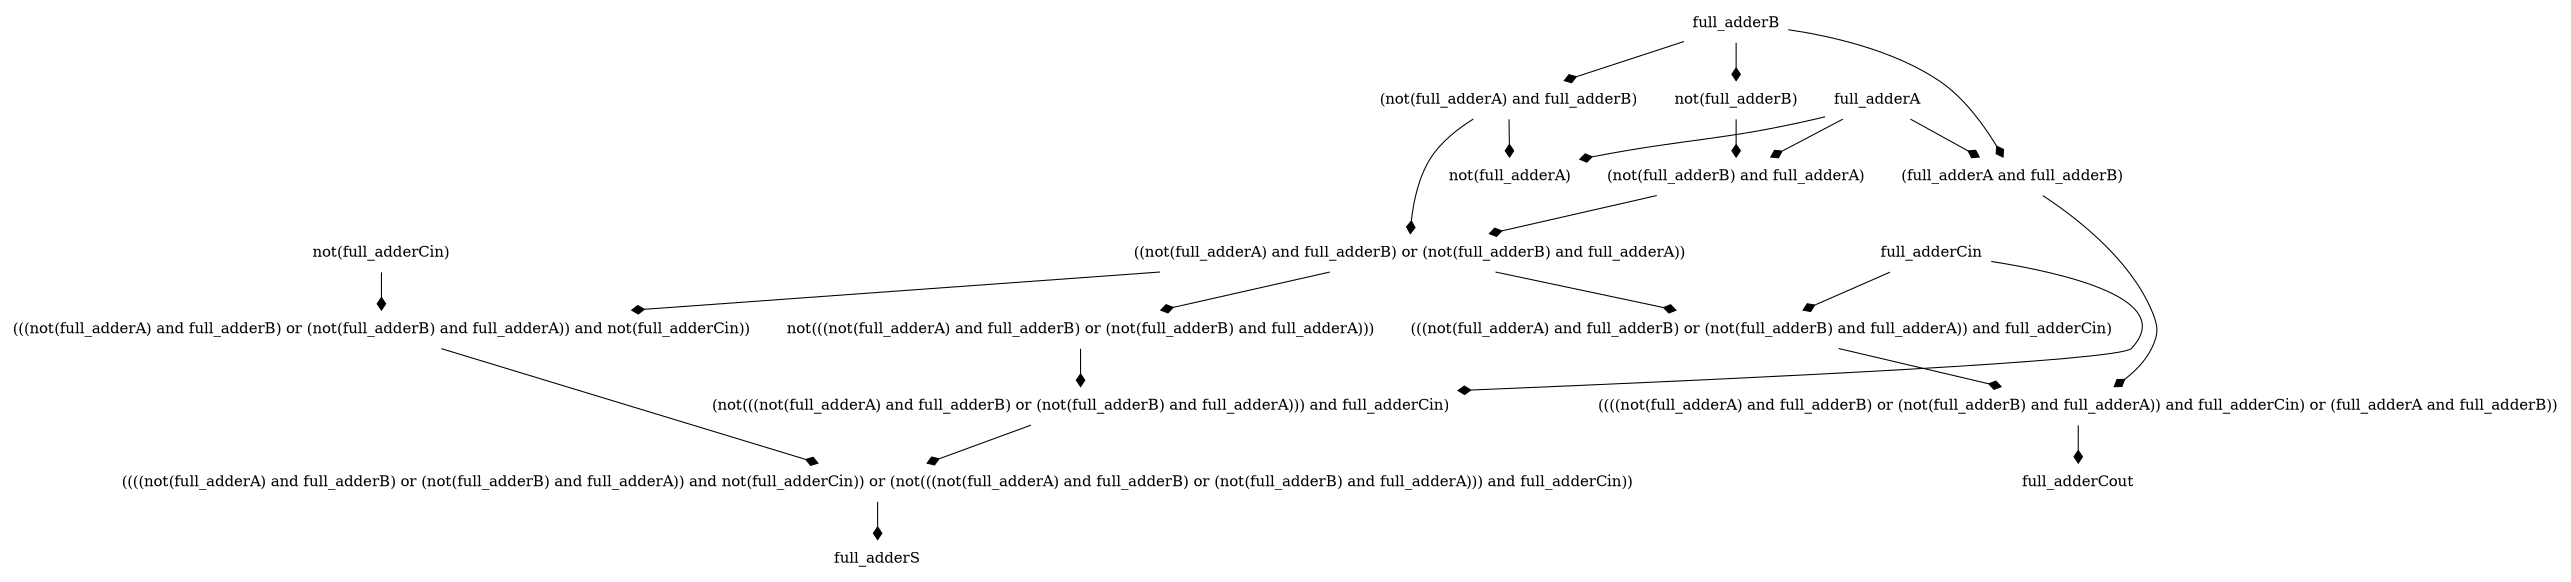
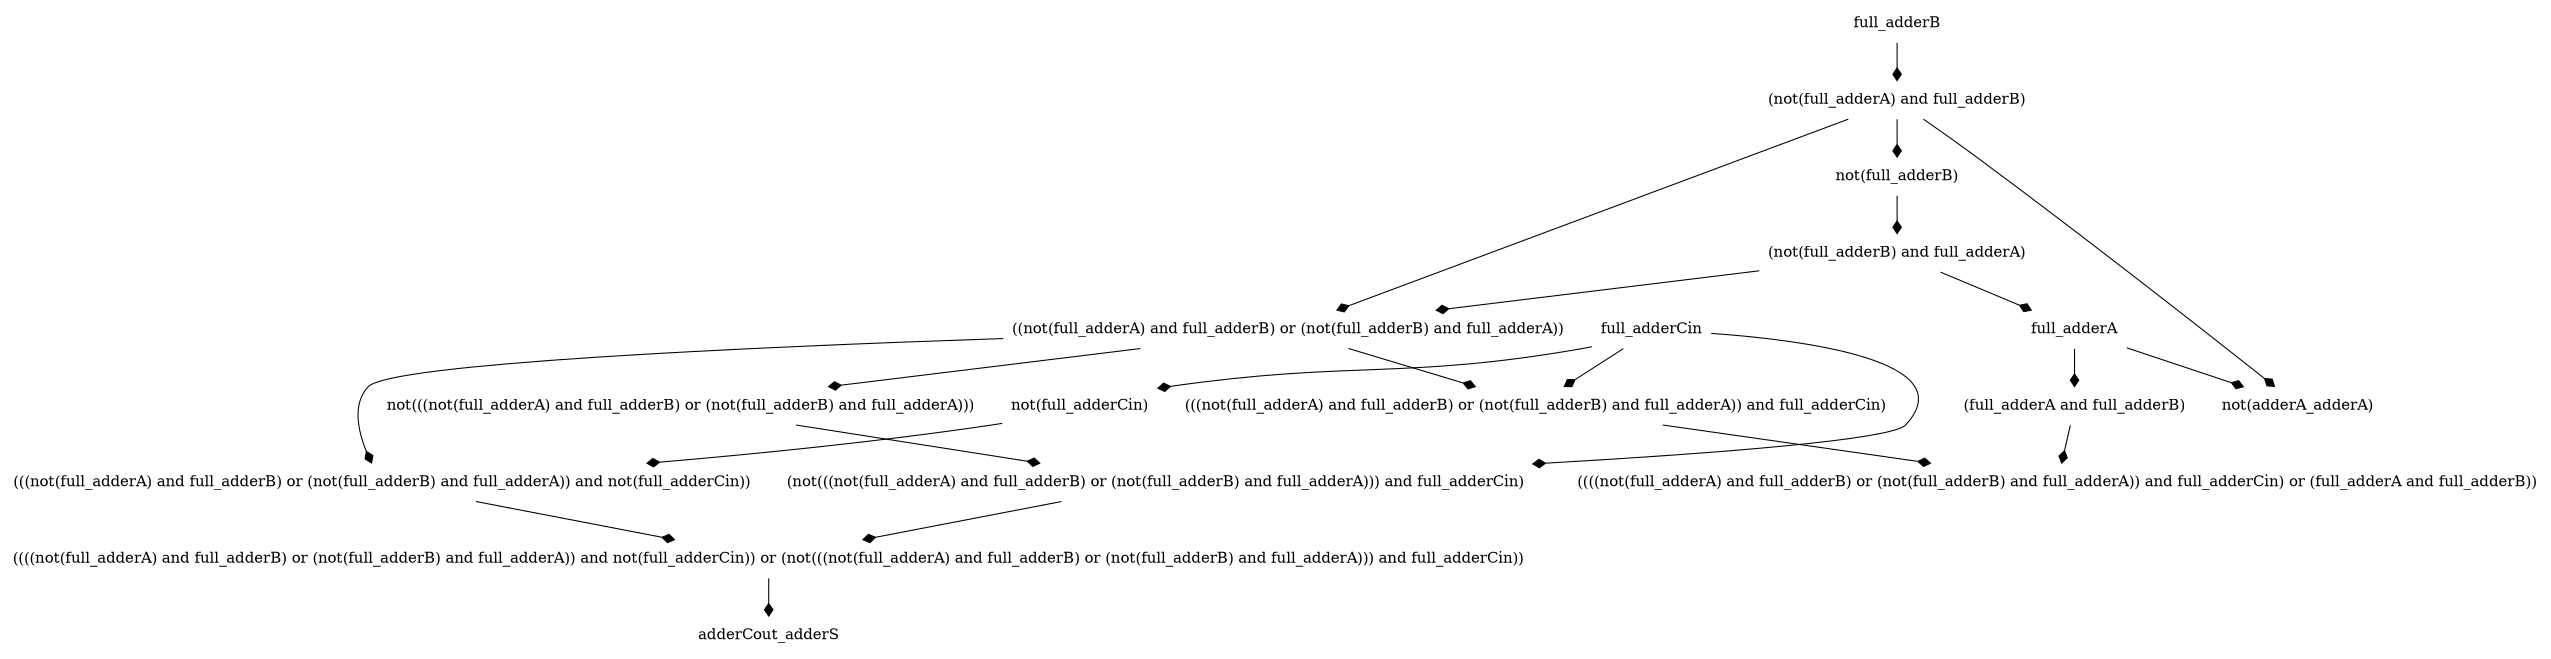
(1736, 55) -> (1897, 132)
(1907, 63) -> none
(1813, 135) -> (1980, 289)
(1510, 176) -> (2298, 406)
none -> (1382, 369)
(2078, 482) -> none
(878, 559) -> (769, 635)
